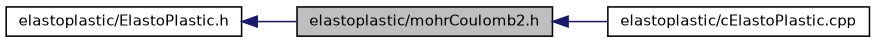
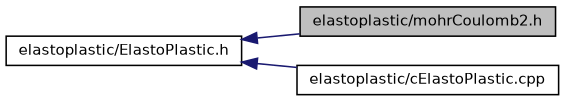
(588, 22) -> (277, 66)
